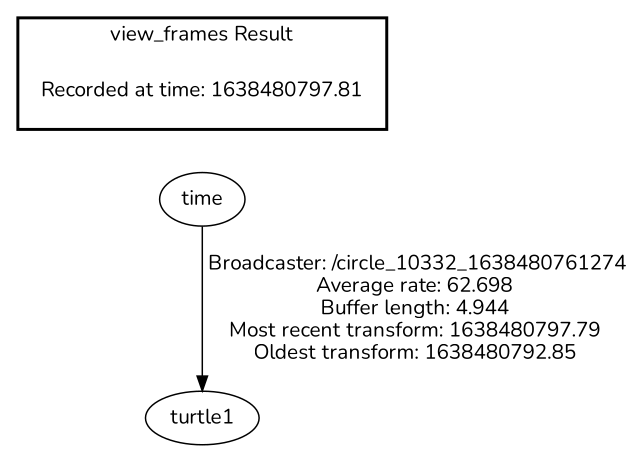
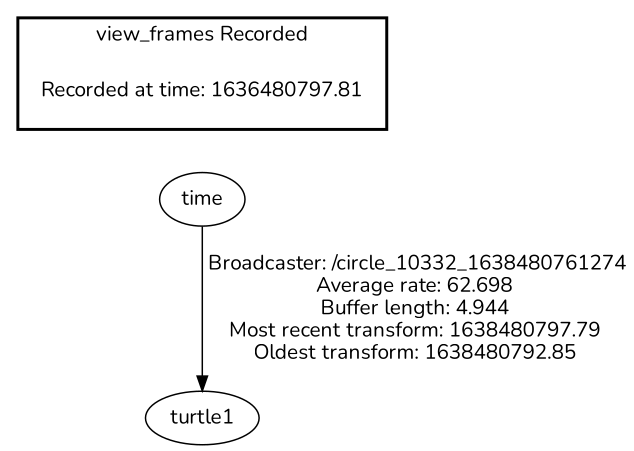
(202, 35) -> (202, 35)
(202, 91) -> (202, 91)
